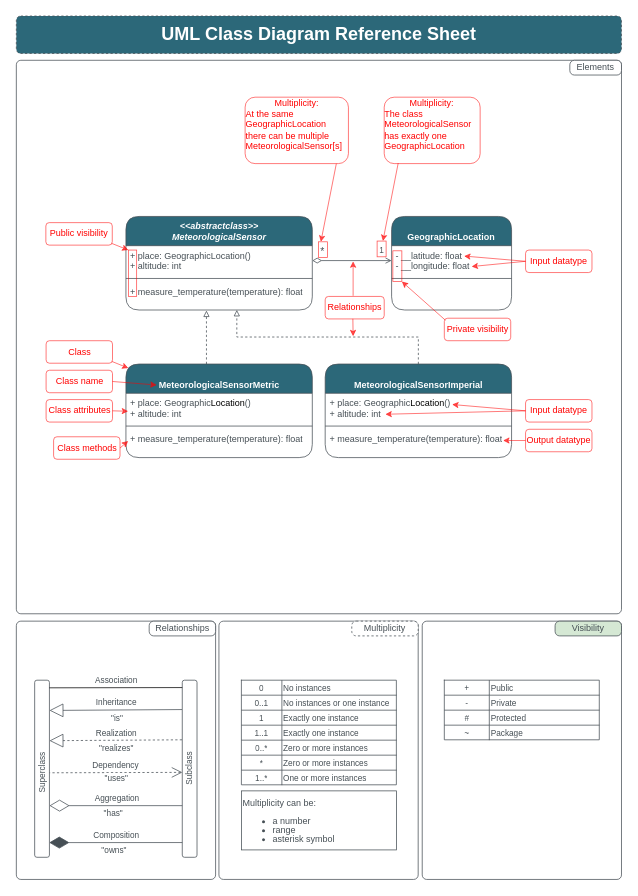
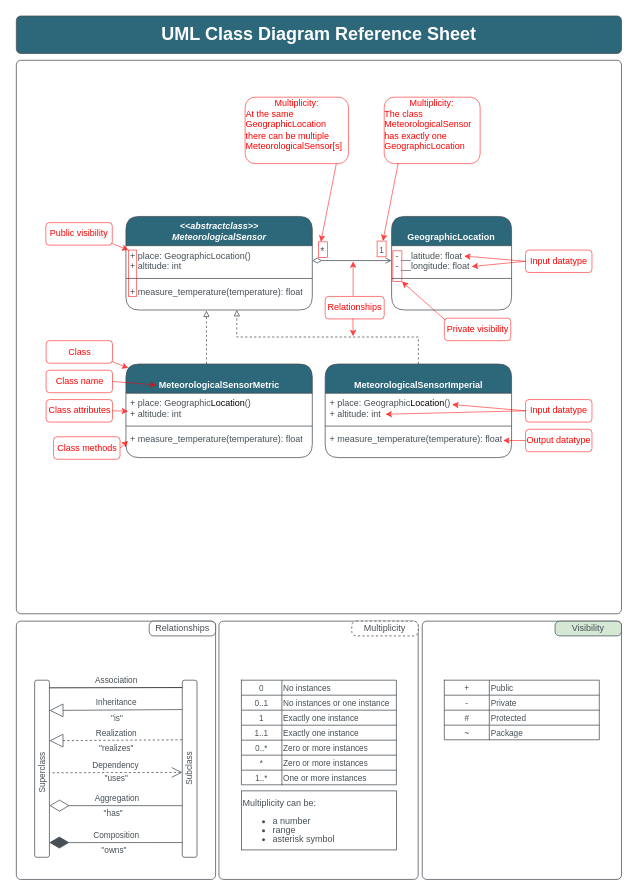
(319, 35) -> (319, 35)
(595, 68) -> none
